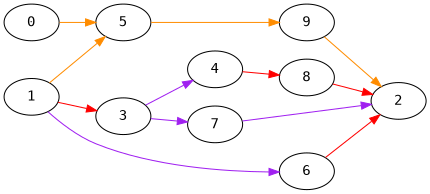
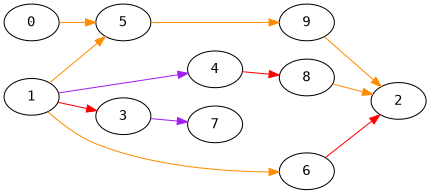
(348, 88) -> (348, 88)
(165, 95) -> (118, 84)
(302, 113) -> none
(153, 160) -> (153, 160)
